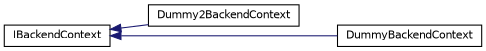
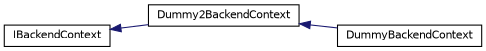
(229, 36) -> (324, 26)
